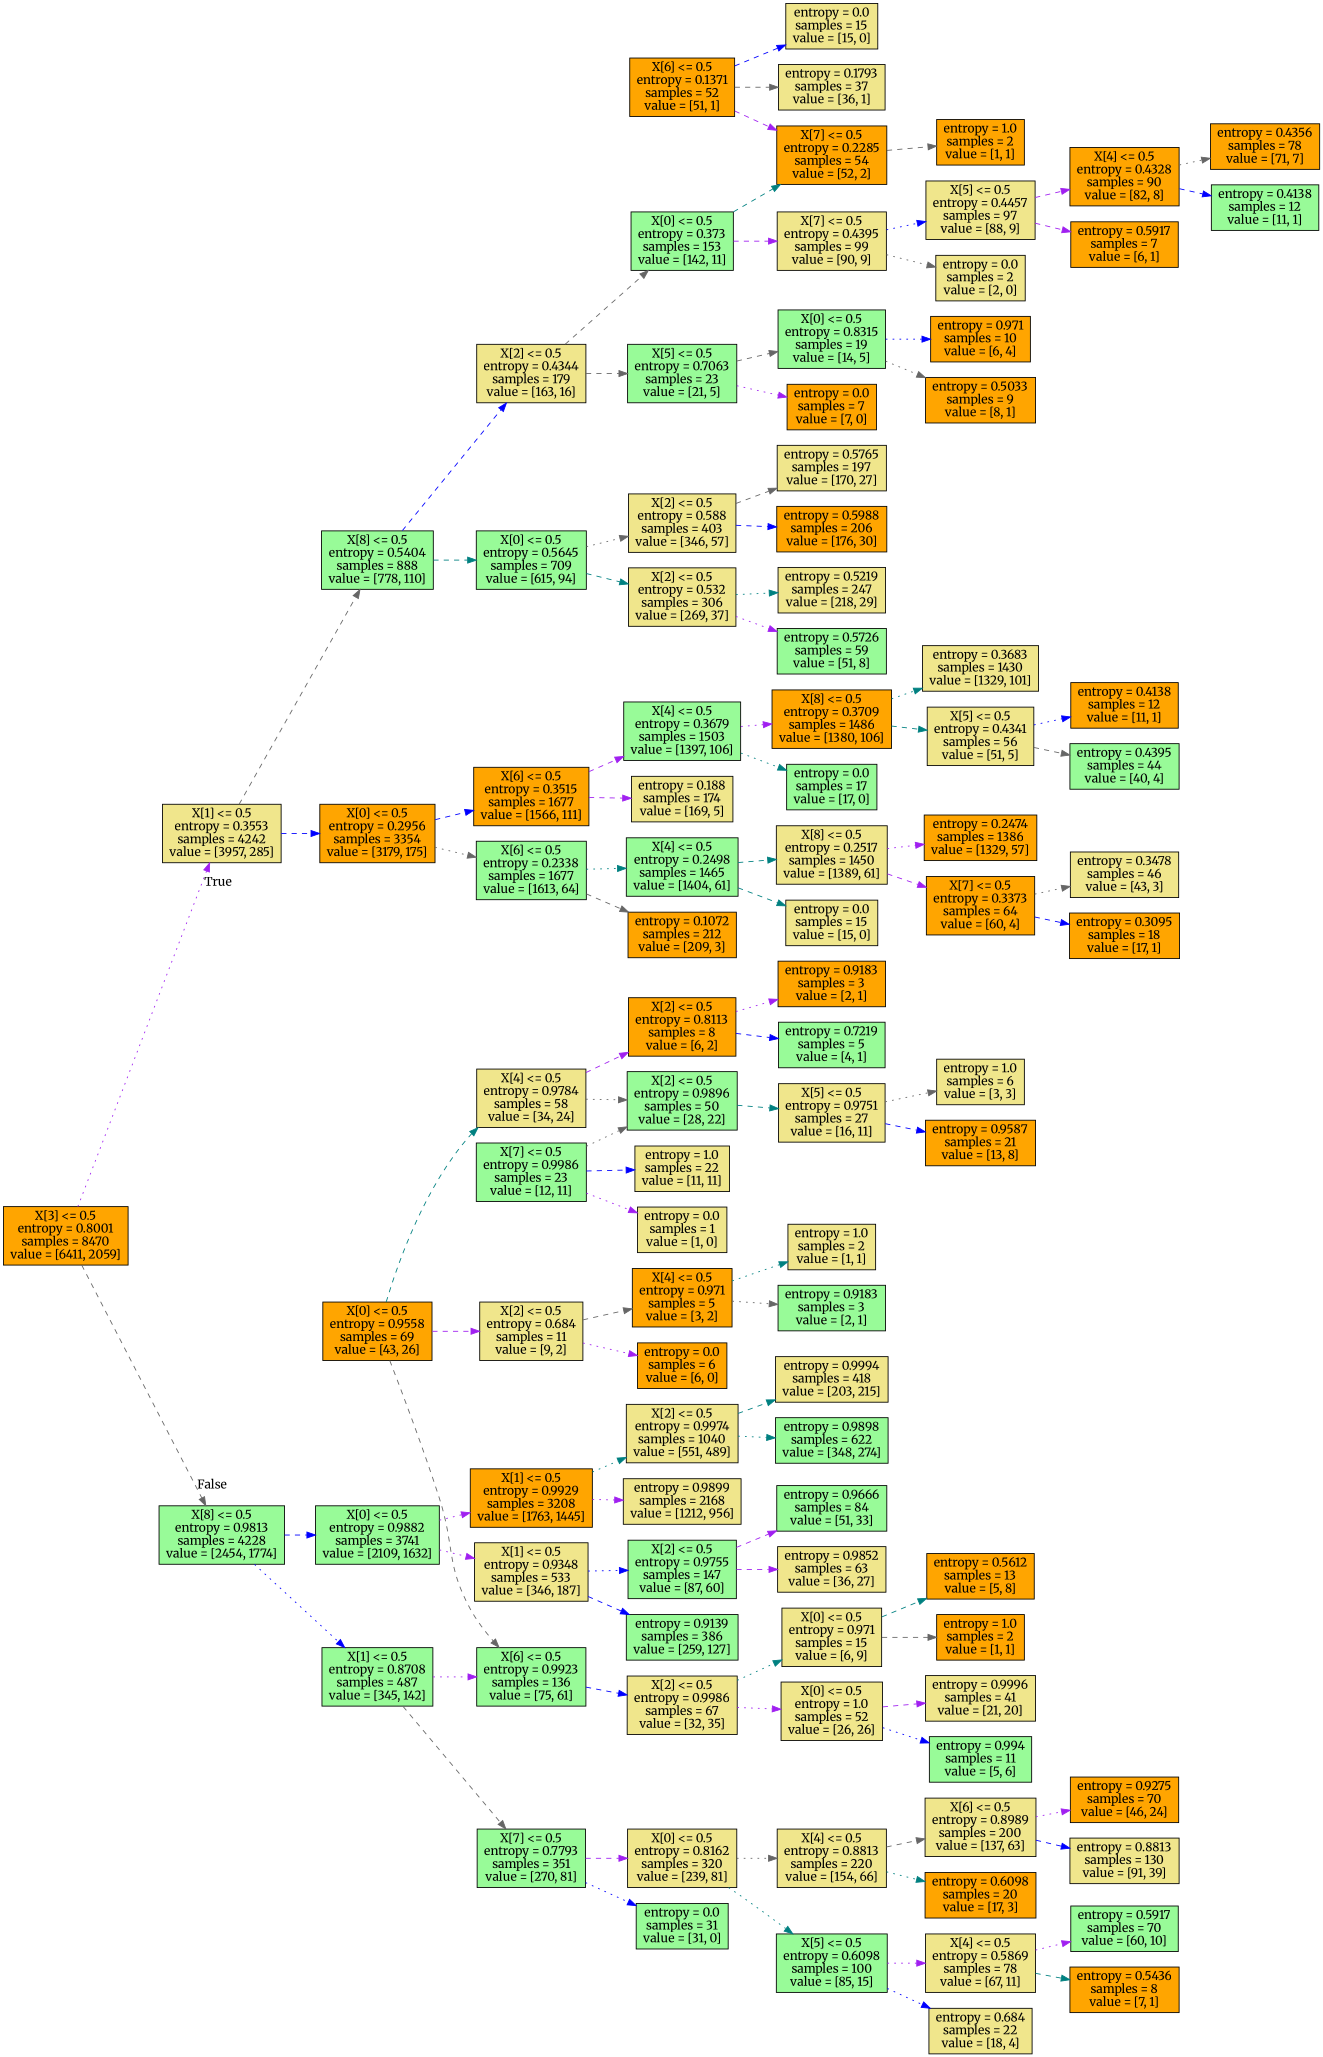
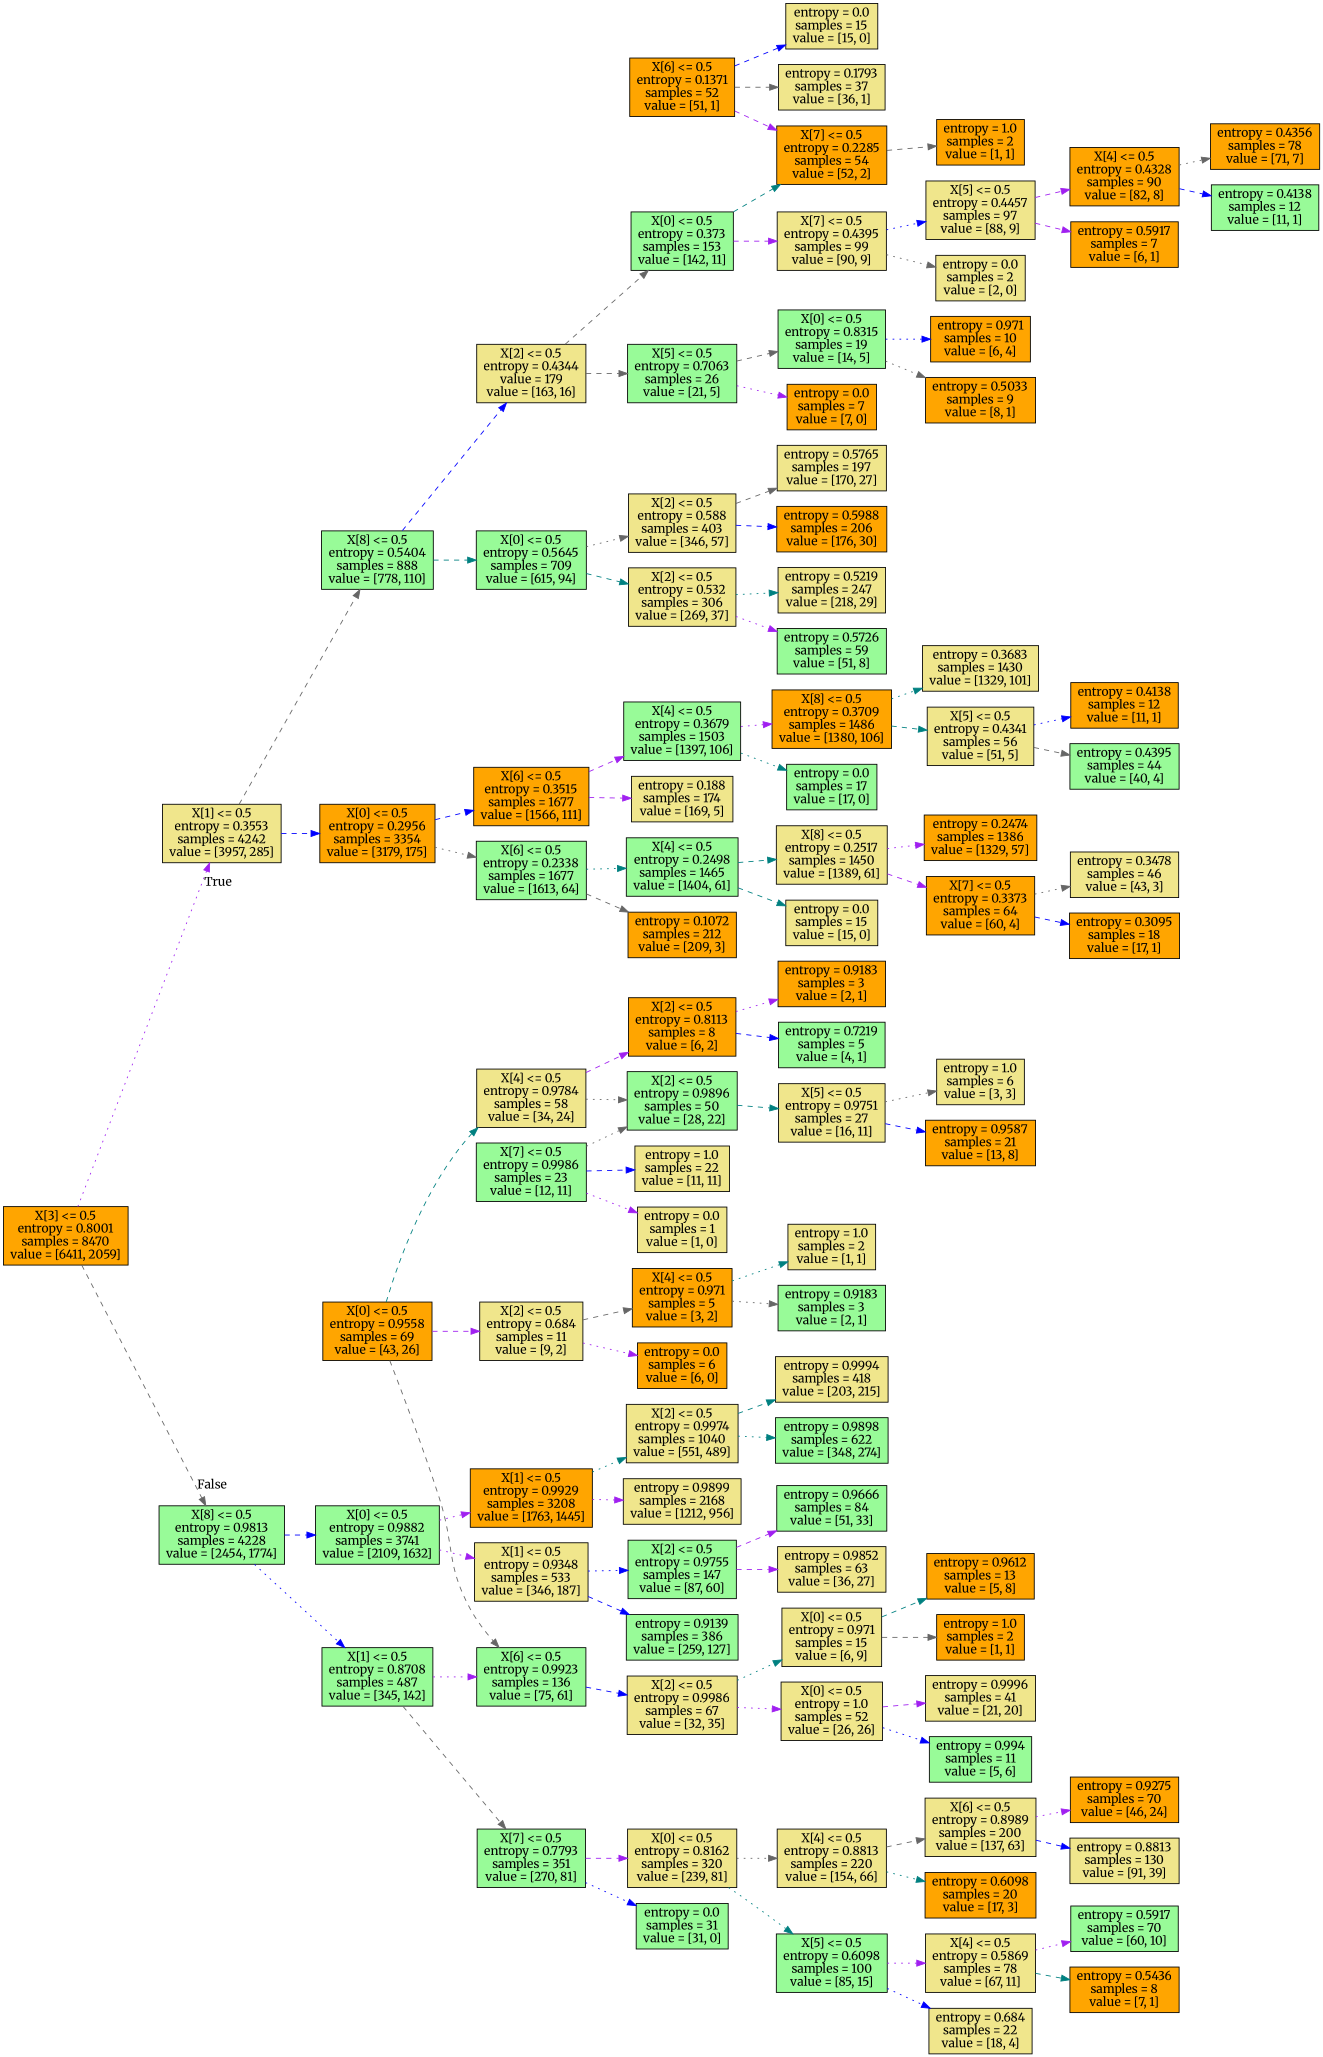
(531, 374) -> (531, 374)
(682, 374) -> (682, 374)
(981, 1576) -> (981, 1576)
